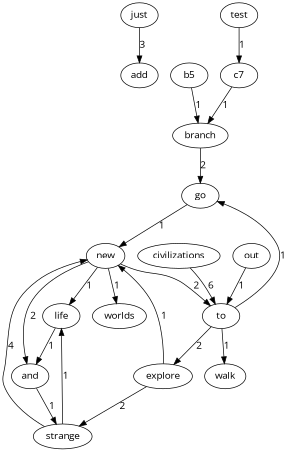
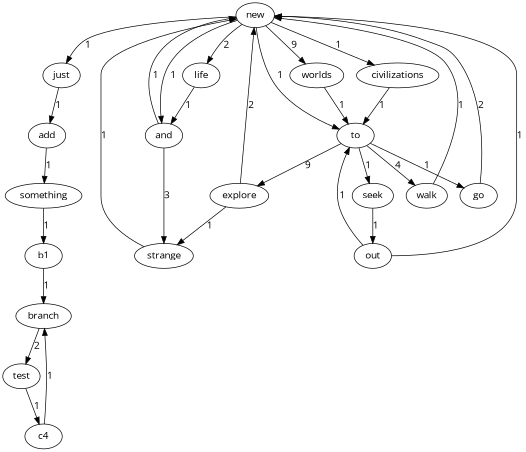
none -> (148, 24)
none -> (319, 42)
(143, 45) -> (58, 105)
none -> (427, 50)
none -> (161, 51)
(189, 75) -> (44, 256)
(239, 75) -> (44, 436)
none -> (517, 86)
none -> (334, 103)
(200, 162) -> (34, 343)
none -> (44, 196)
none -> (373, 196)
(162, 226) -> (481, 105)
(89, 286) -> (227, 45)
(117, 286) -> (294, 45)
(197, 286) -> (280, 75)
(211, 286) -> (382, 105)
(33, 316) -> (173, 75)
(164, 316) -> (251, 105)
(11, 346) -> (104, 136)
(199, 346) -> (308, 166)
(227, 346) -> (398, 166)
(62, 380) -> none
(52, 406) -> (167, 196)
(123, 406) -> (210, 226)
